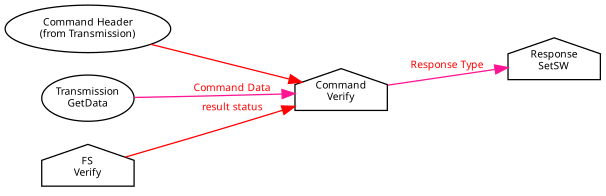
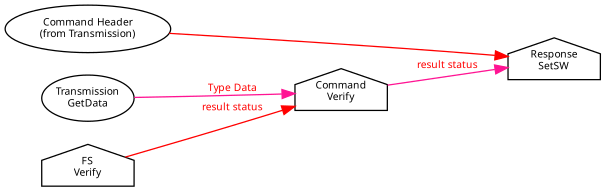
(220, 62) -> (332, 44)
(448, 65) -> (448, 65)
(233, 89) -> (233, 89)
